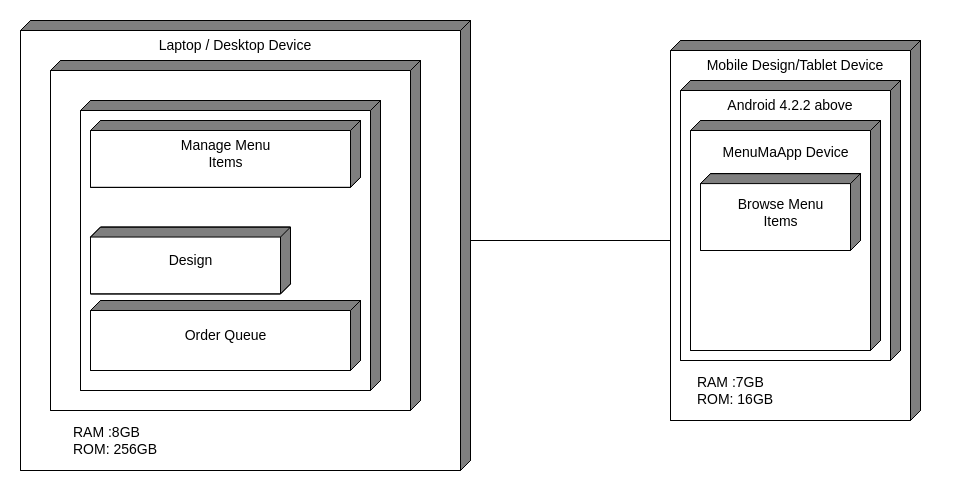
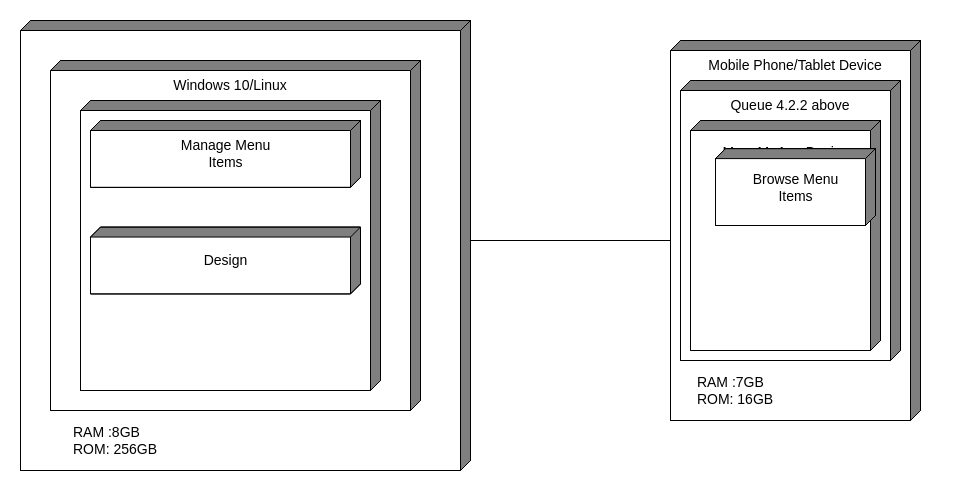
(236, 46) -> none
(796, 66) -> (796, 66)
none -> (231, 86)
(791, 106) -> (791, 106)
(231, 116) -> (231, 116)
(781, 212) -> (796, 187)
(191, 261) -> (226, 261)
(226, 336) -> none
